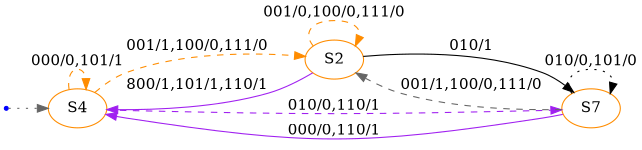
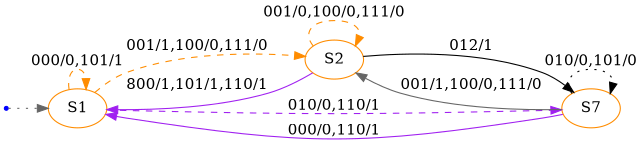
(471, 46) -> (471, 46)
(462, 105) -> (462, 105)
(78, 108) -> (78, 108)
